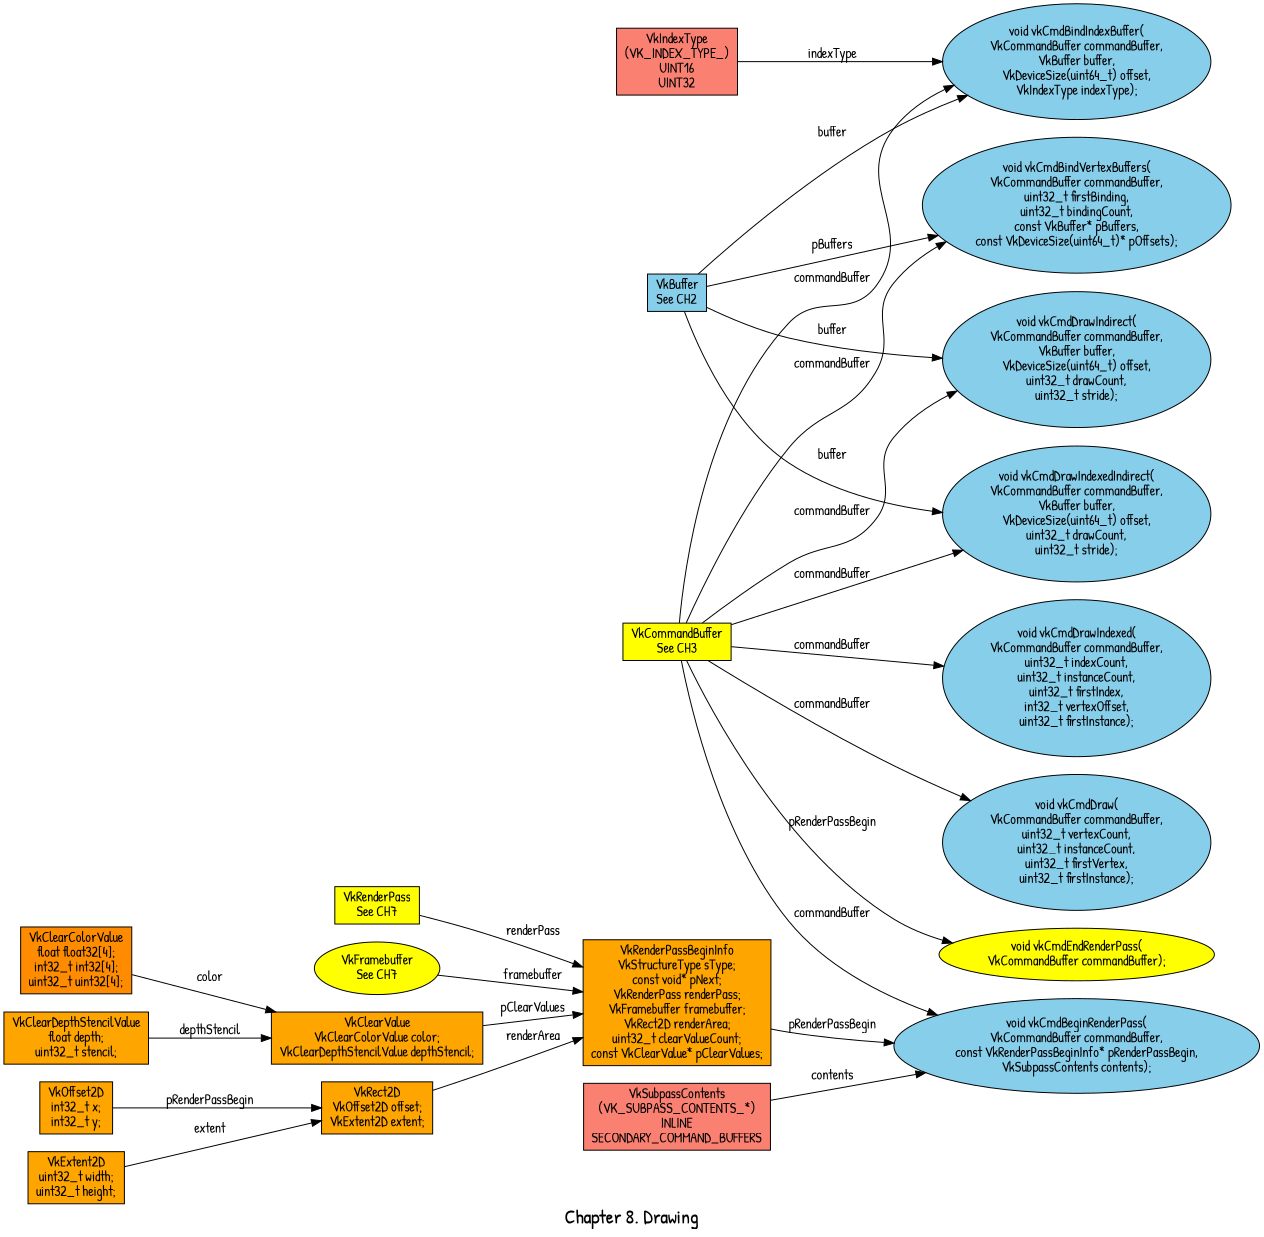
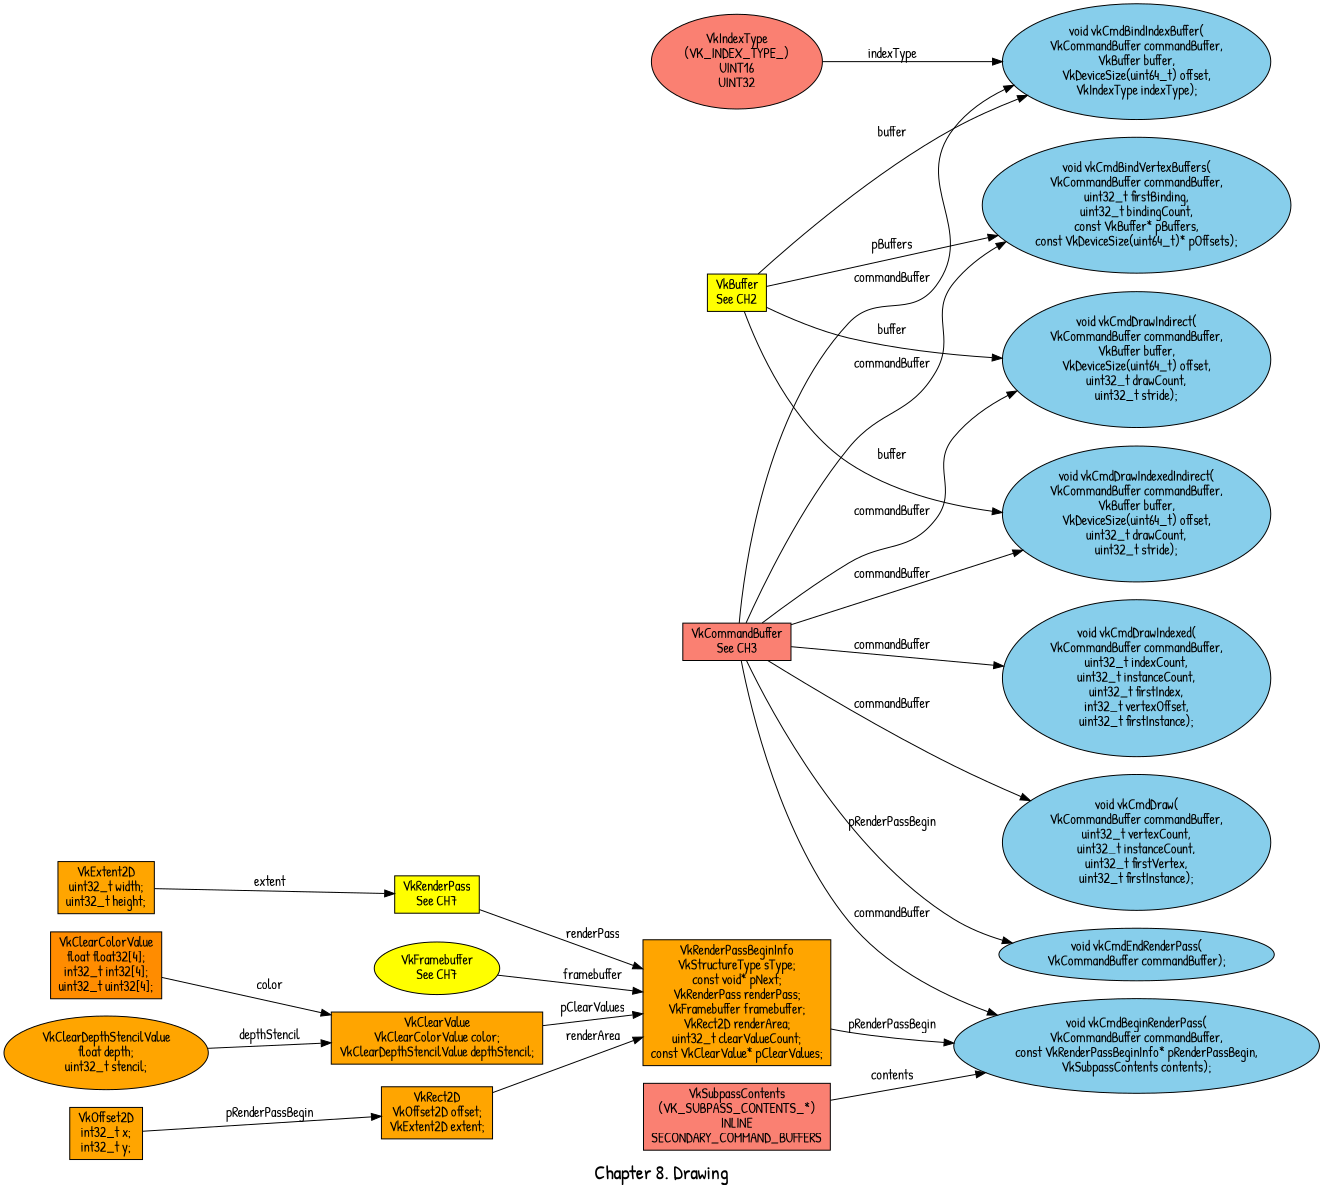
(677, 62) -> (737, 62)
(677, 293) -> (737, 293)
(677, 642) -> (737, 642)
(1077, 955) -> (1137, 955)
(76, 1038) -> (106, 1053)
(218, 1145) -> (270, 891)
